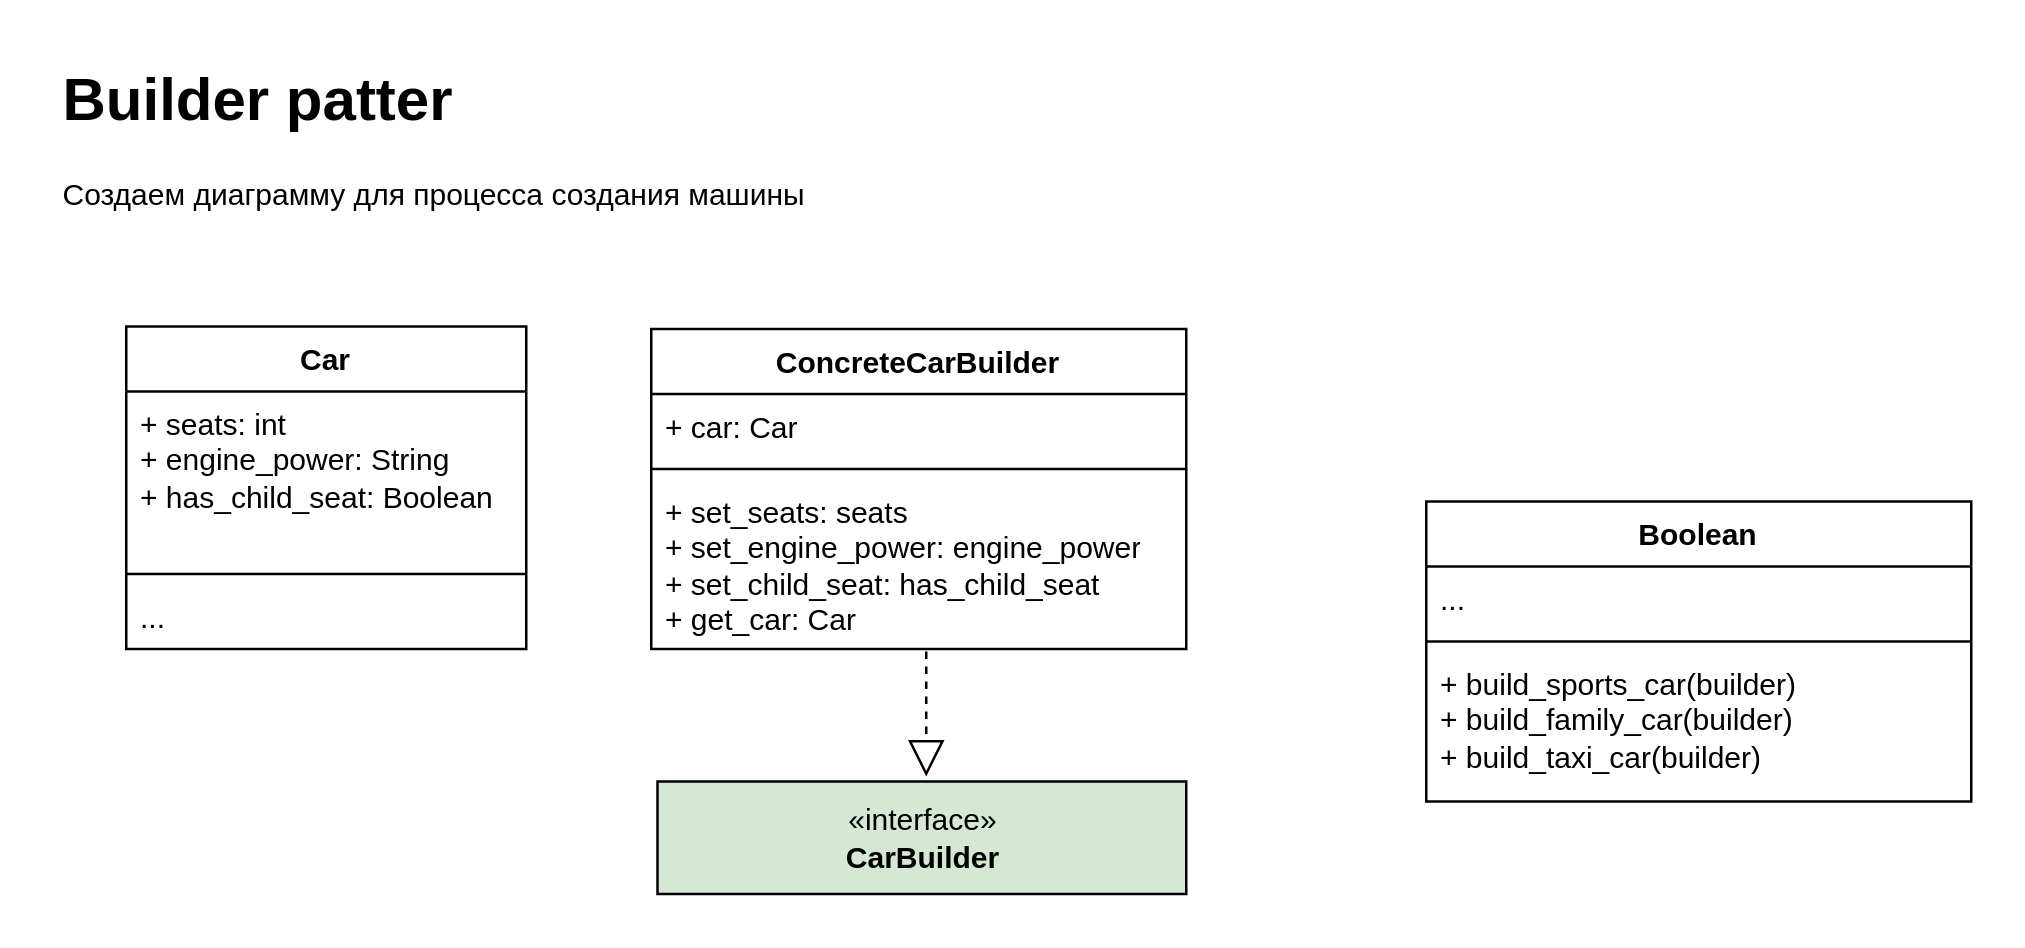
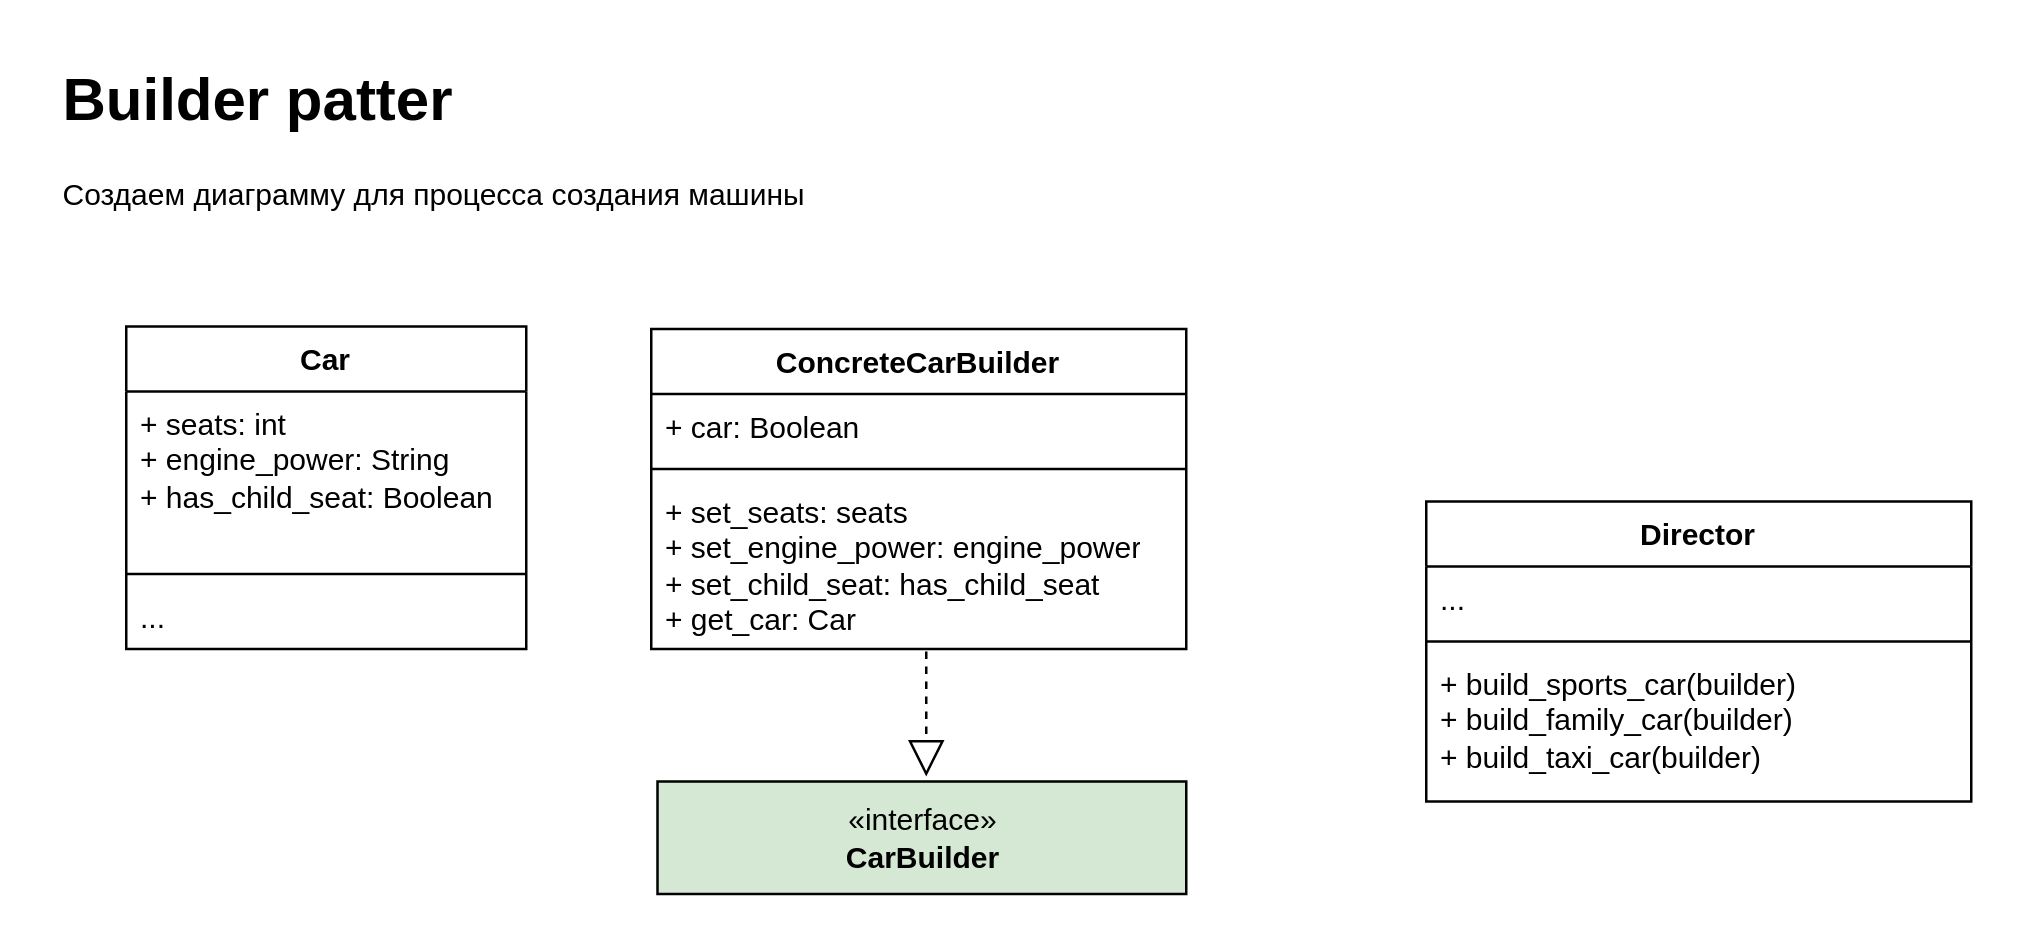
(739, 429) -> (768, 429)
(1699, 537) -> (1699, 537)
